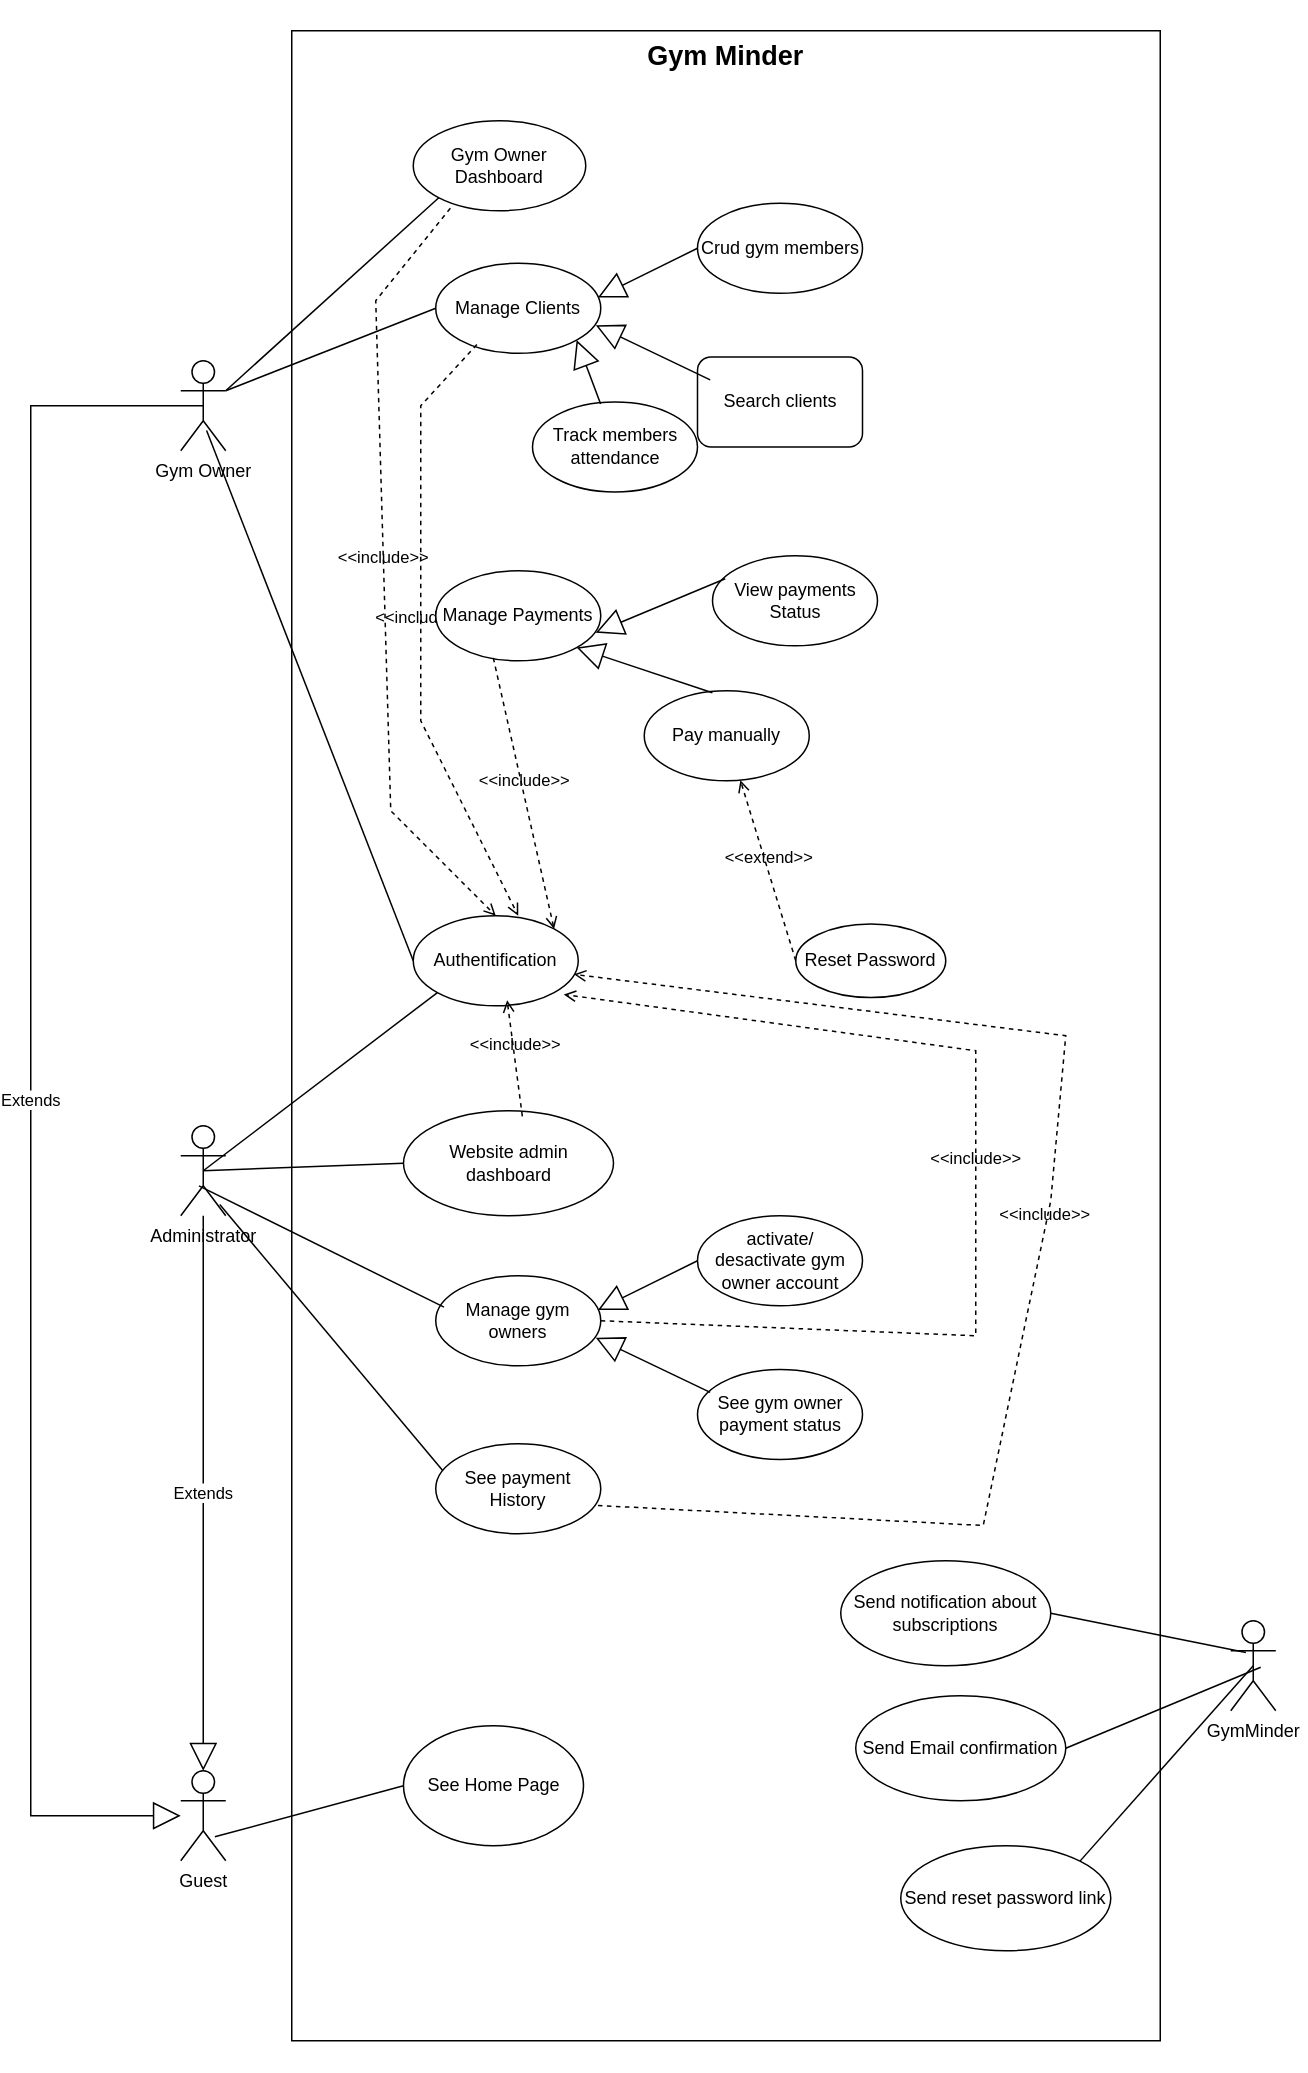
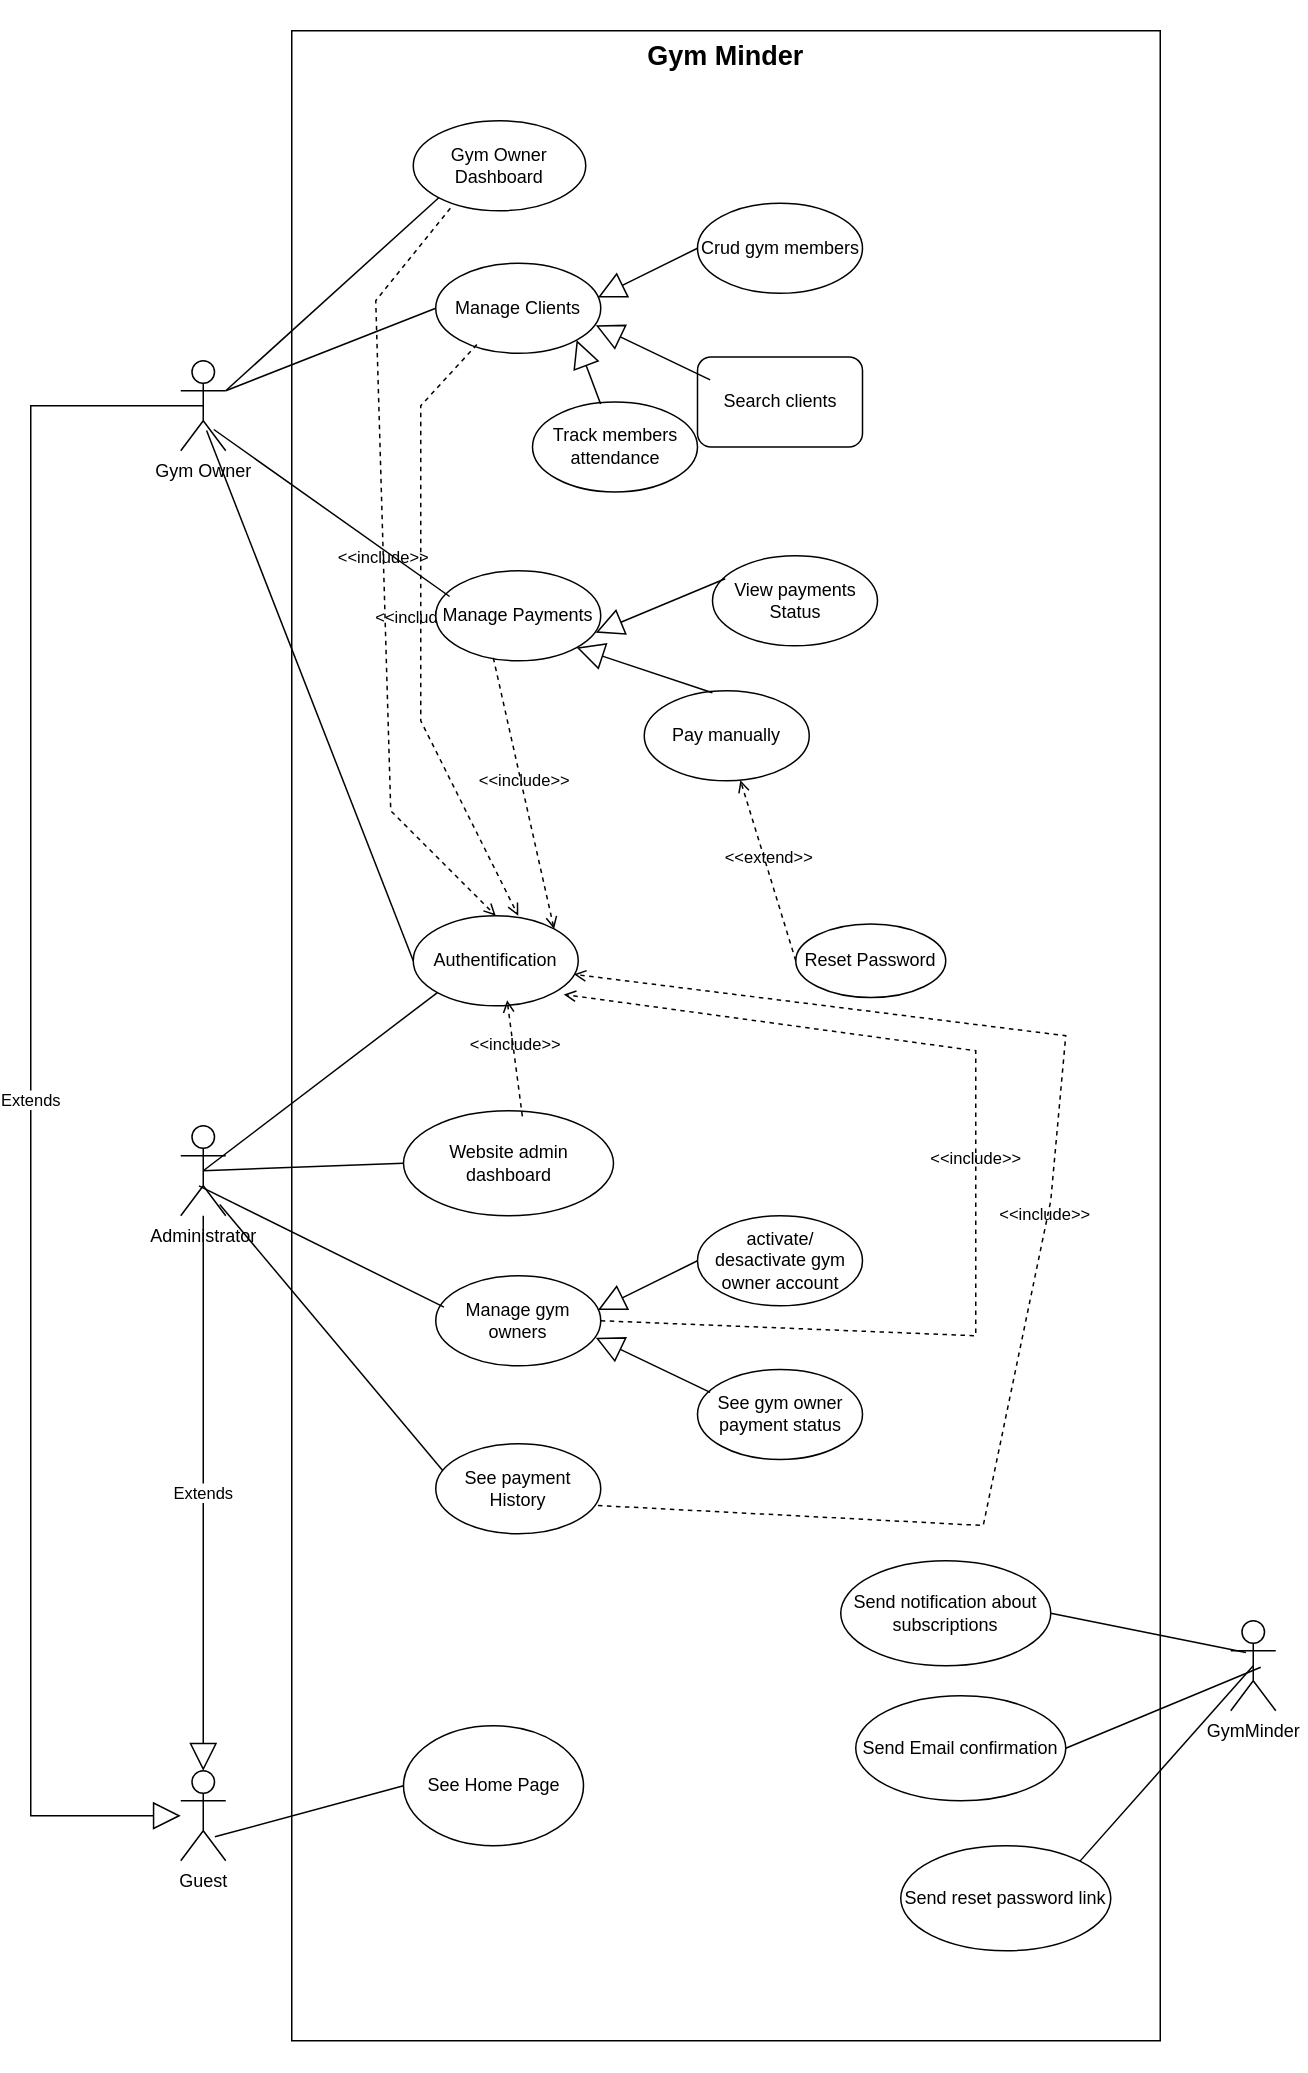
none -> (332, 513)
